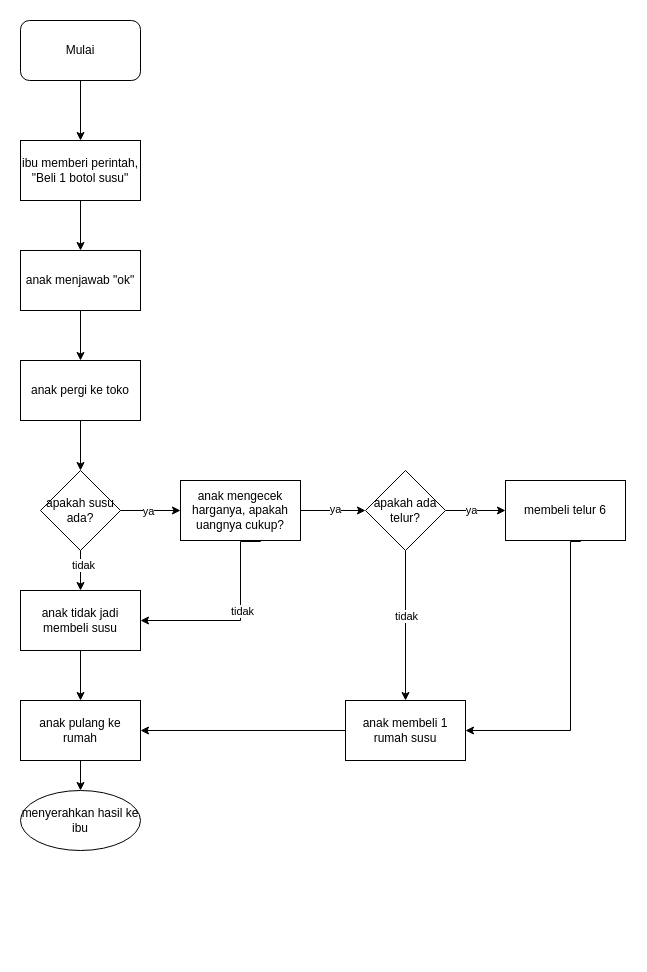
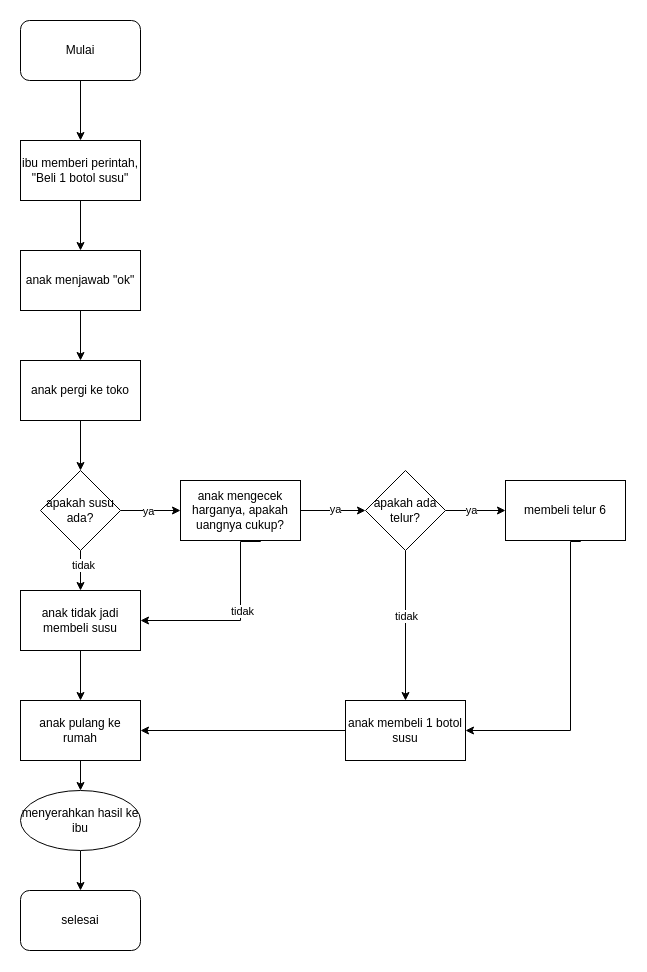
(406, 731) -> (406, 731)
none -> (81, 867)
none -> (81, 921)
